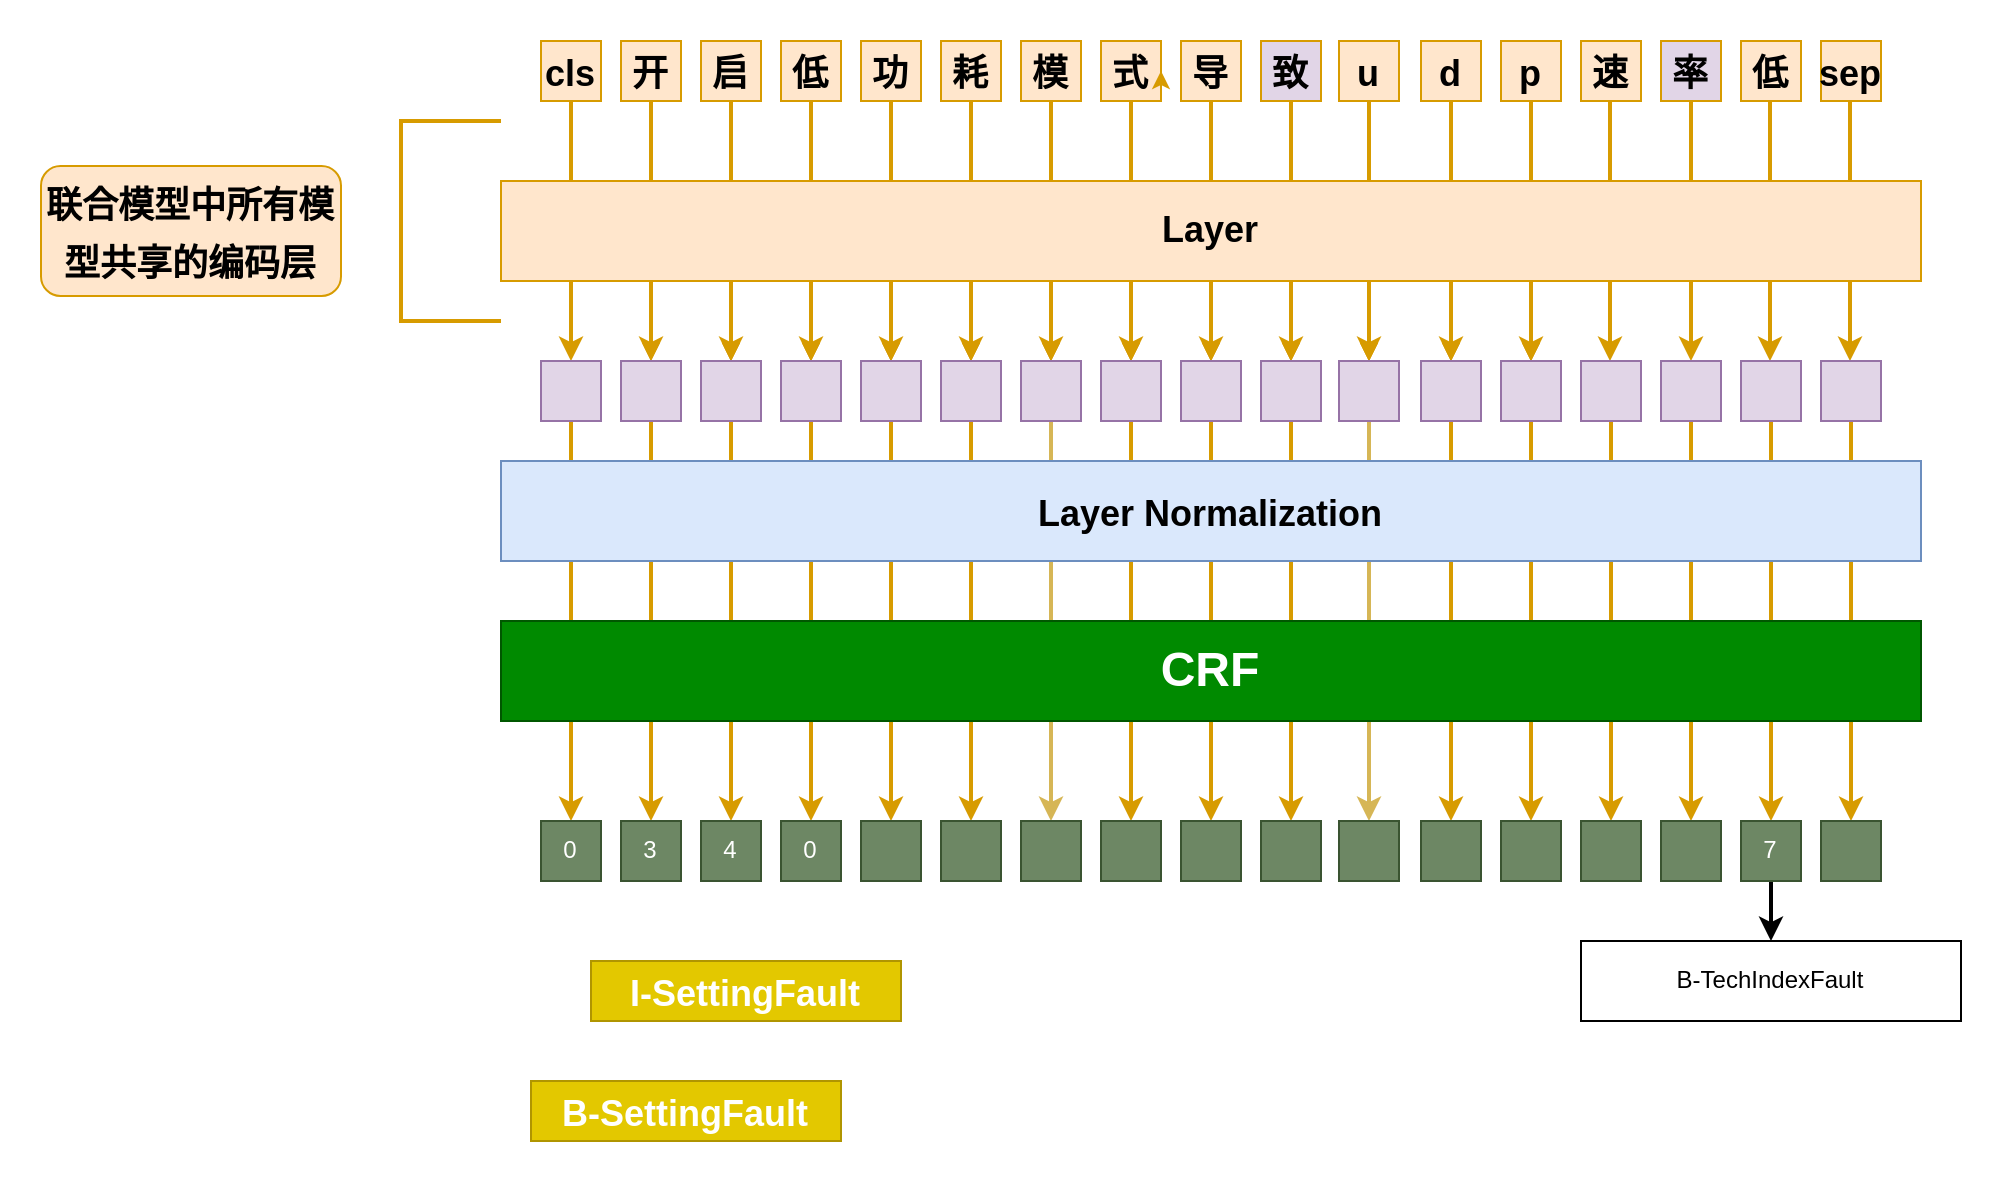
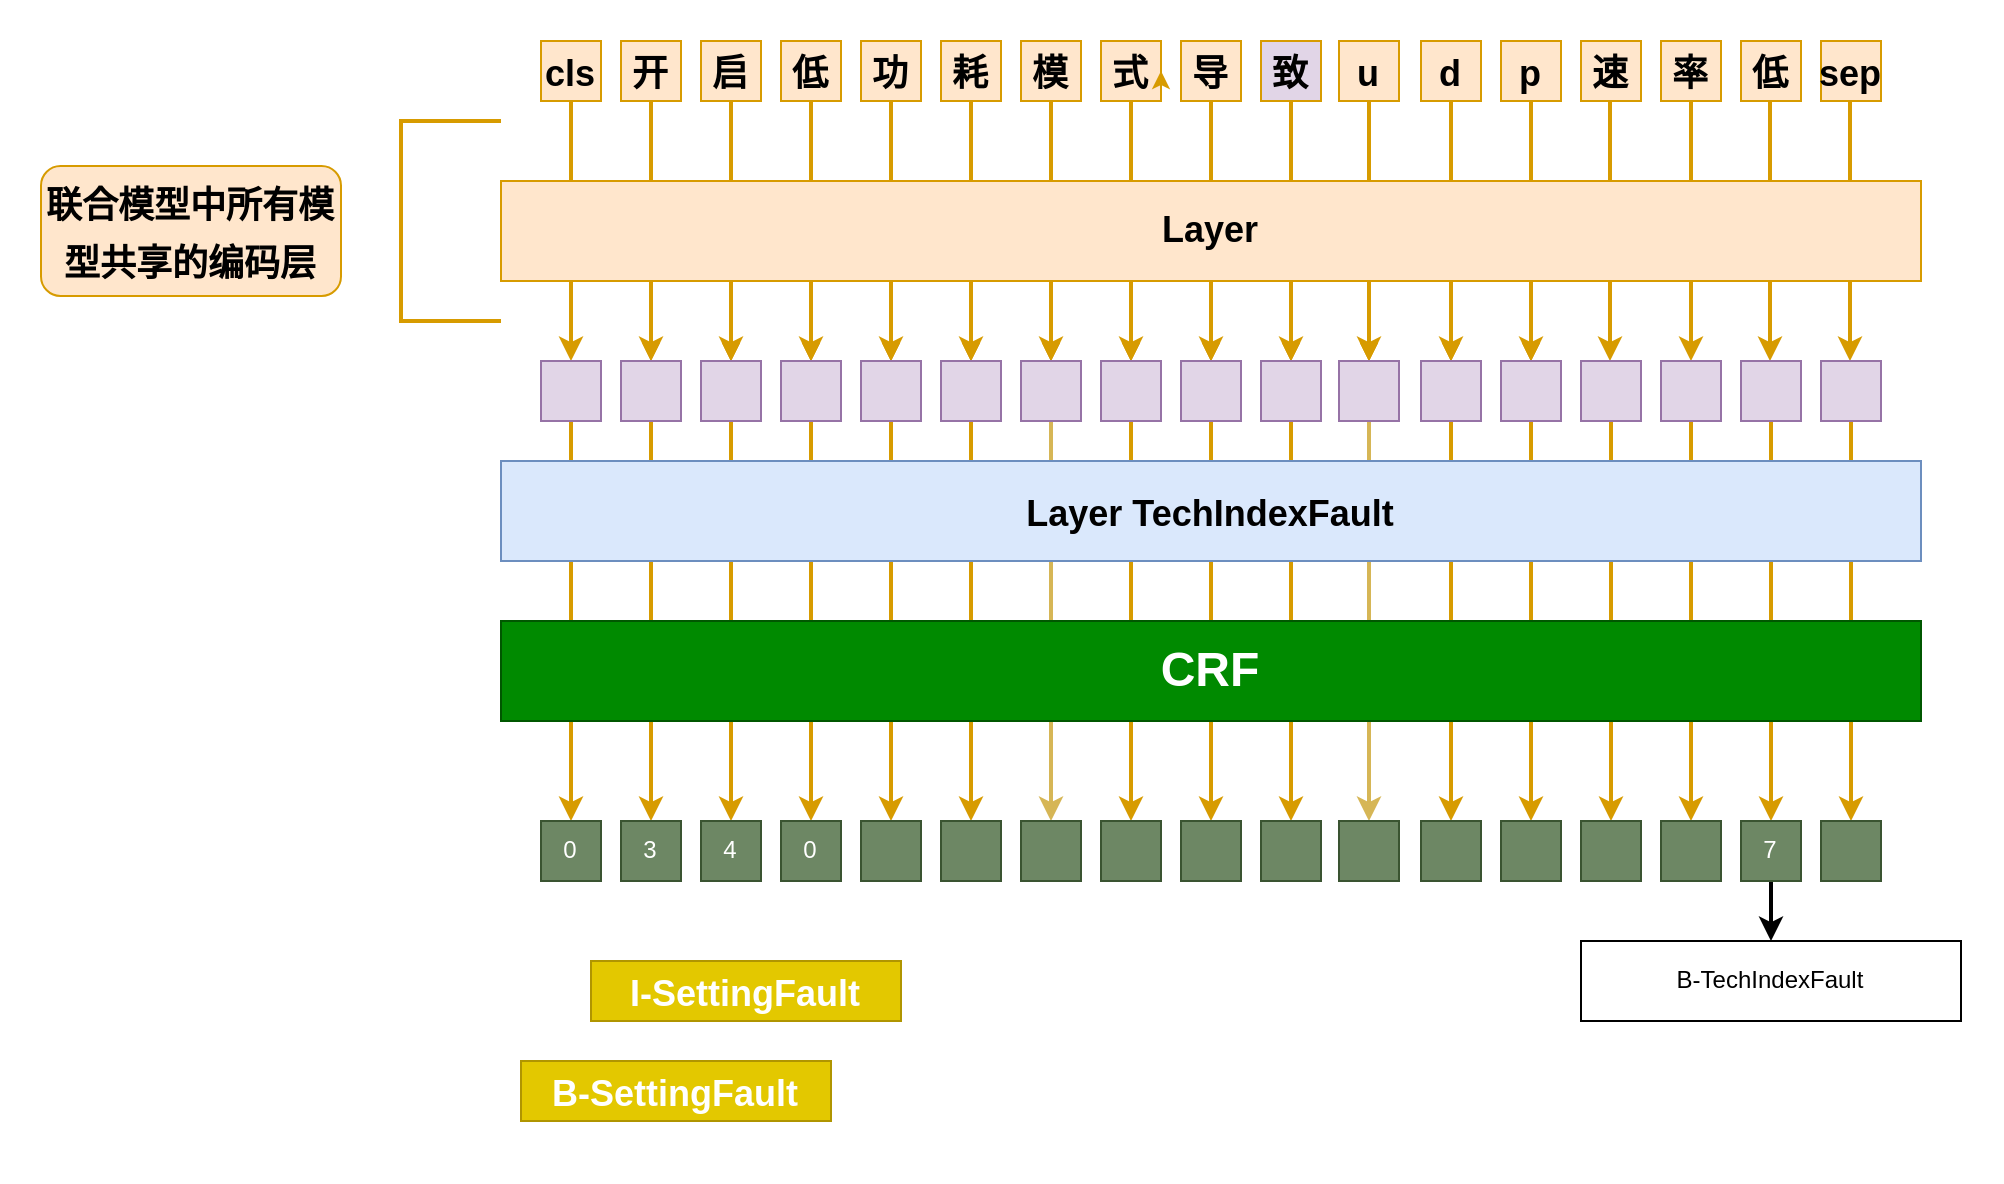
(1691, 71) -> (1691, 71)
(1211, 511) -> (1211, 511)
(686, 1111) -> (676, 1091)
